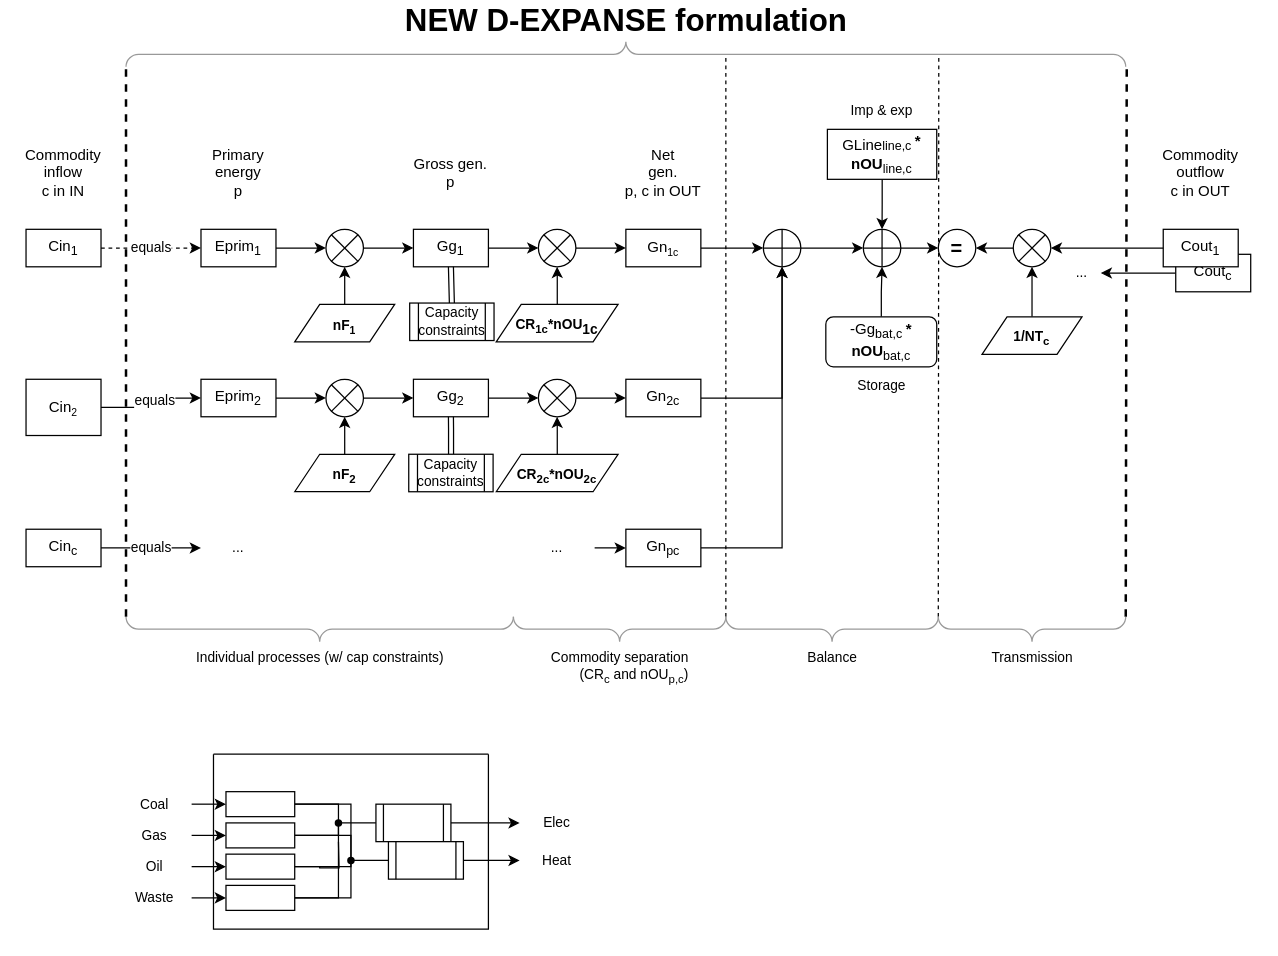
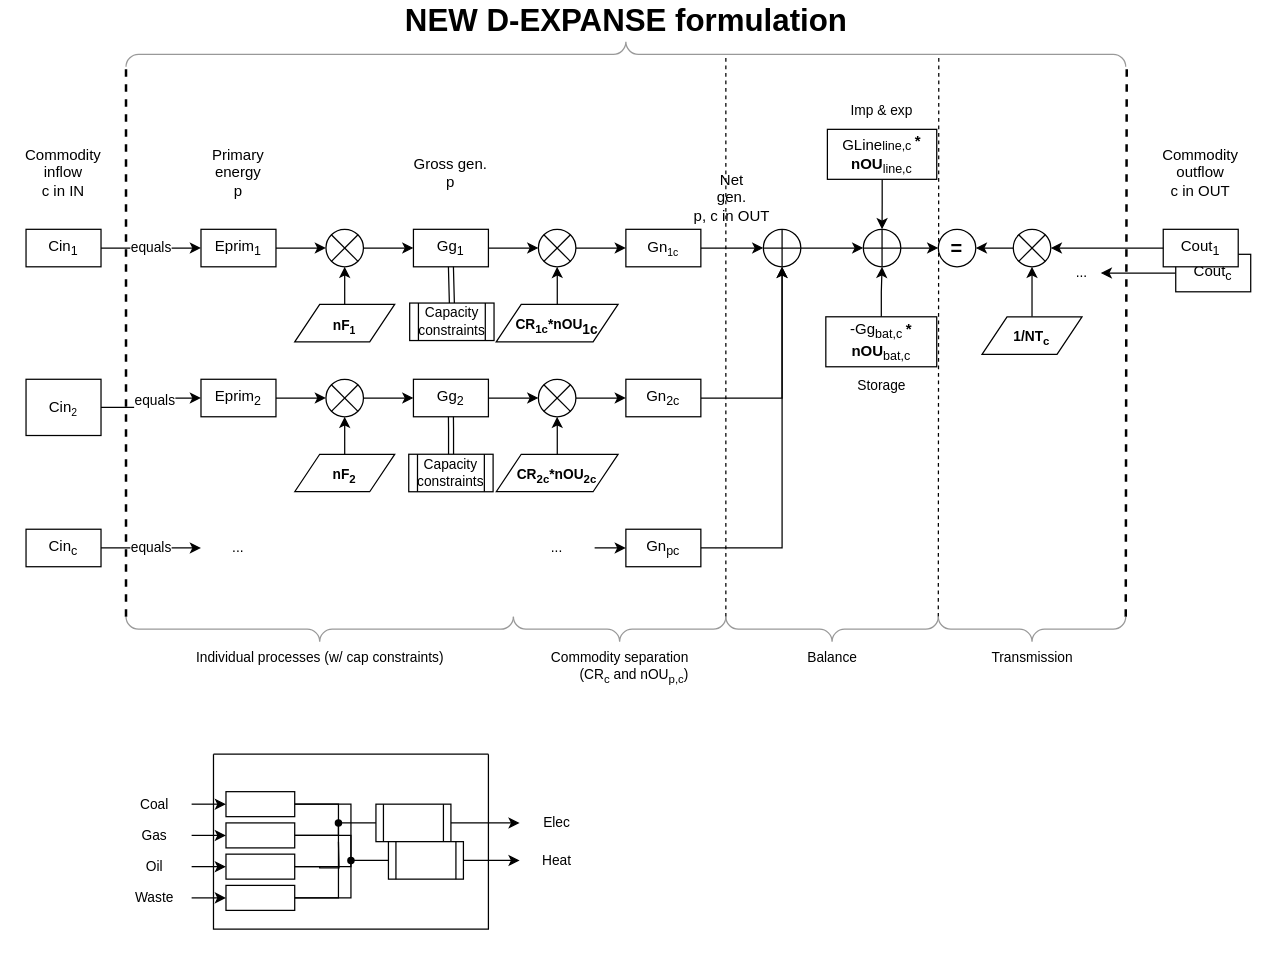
(663, 173) -> (732, 198)
(117, 248) -> (117, 248)
(881, 342) -> (881, 342)
